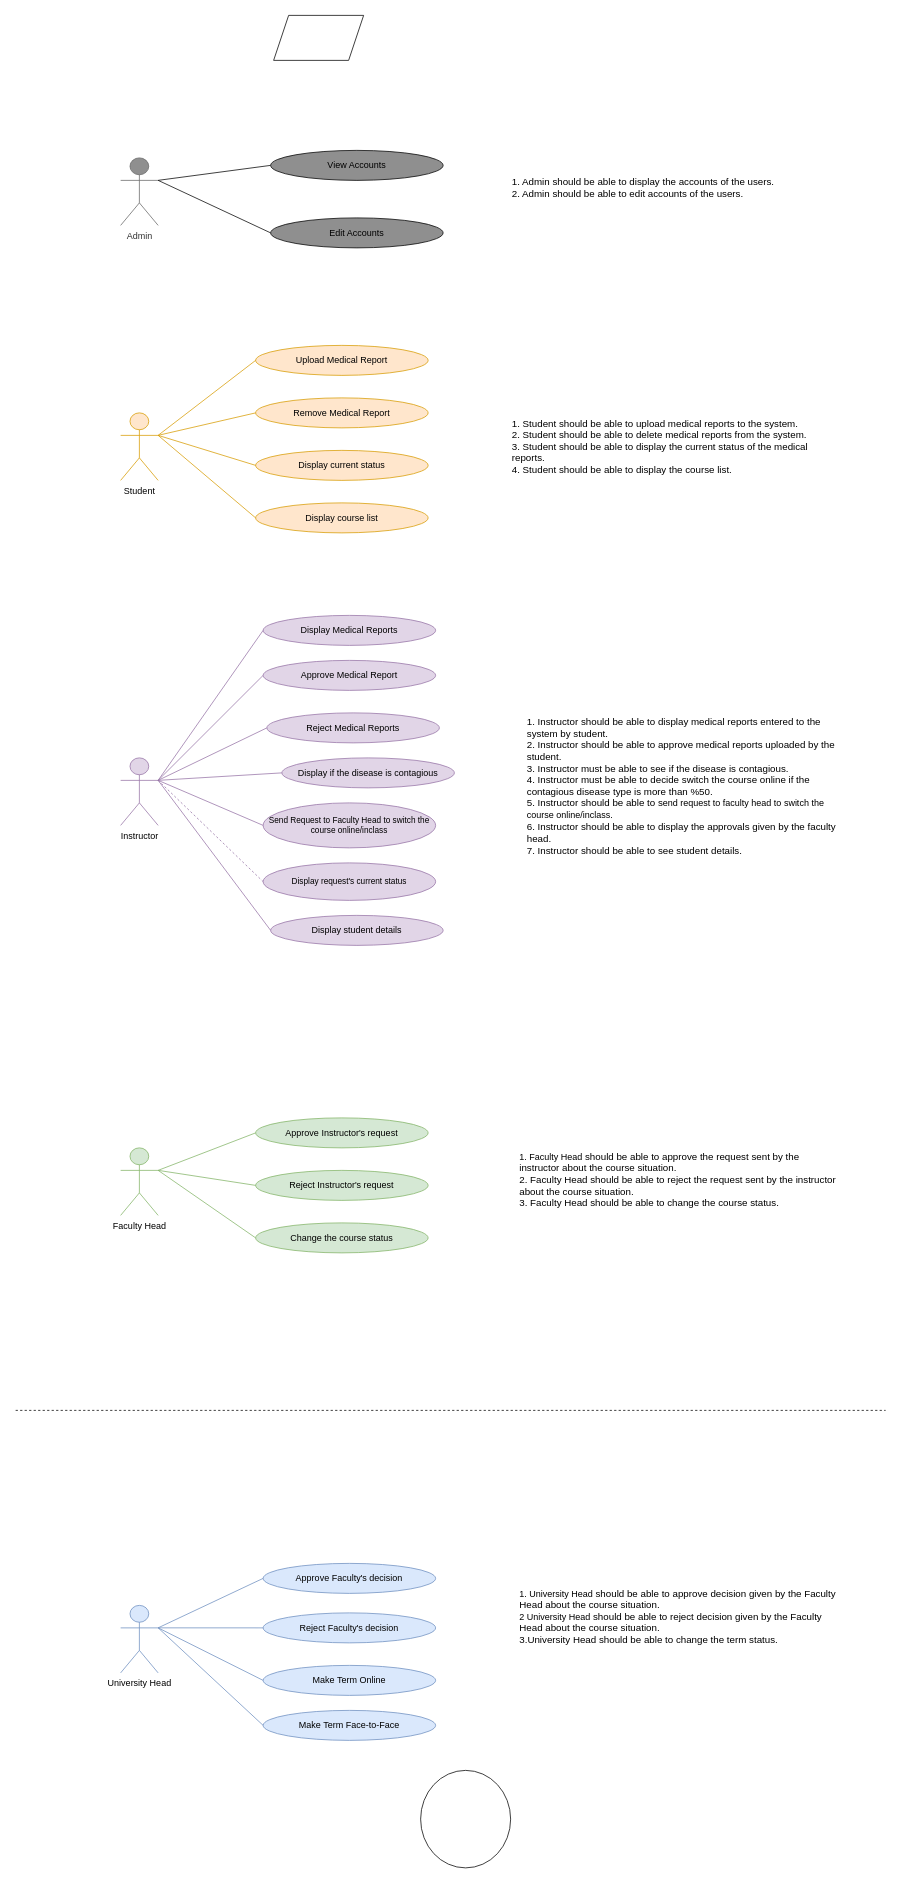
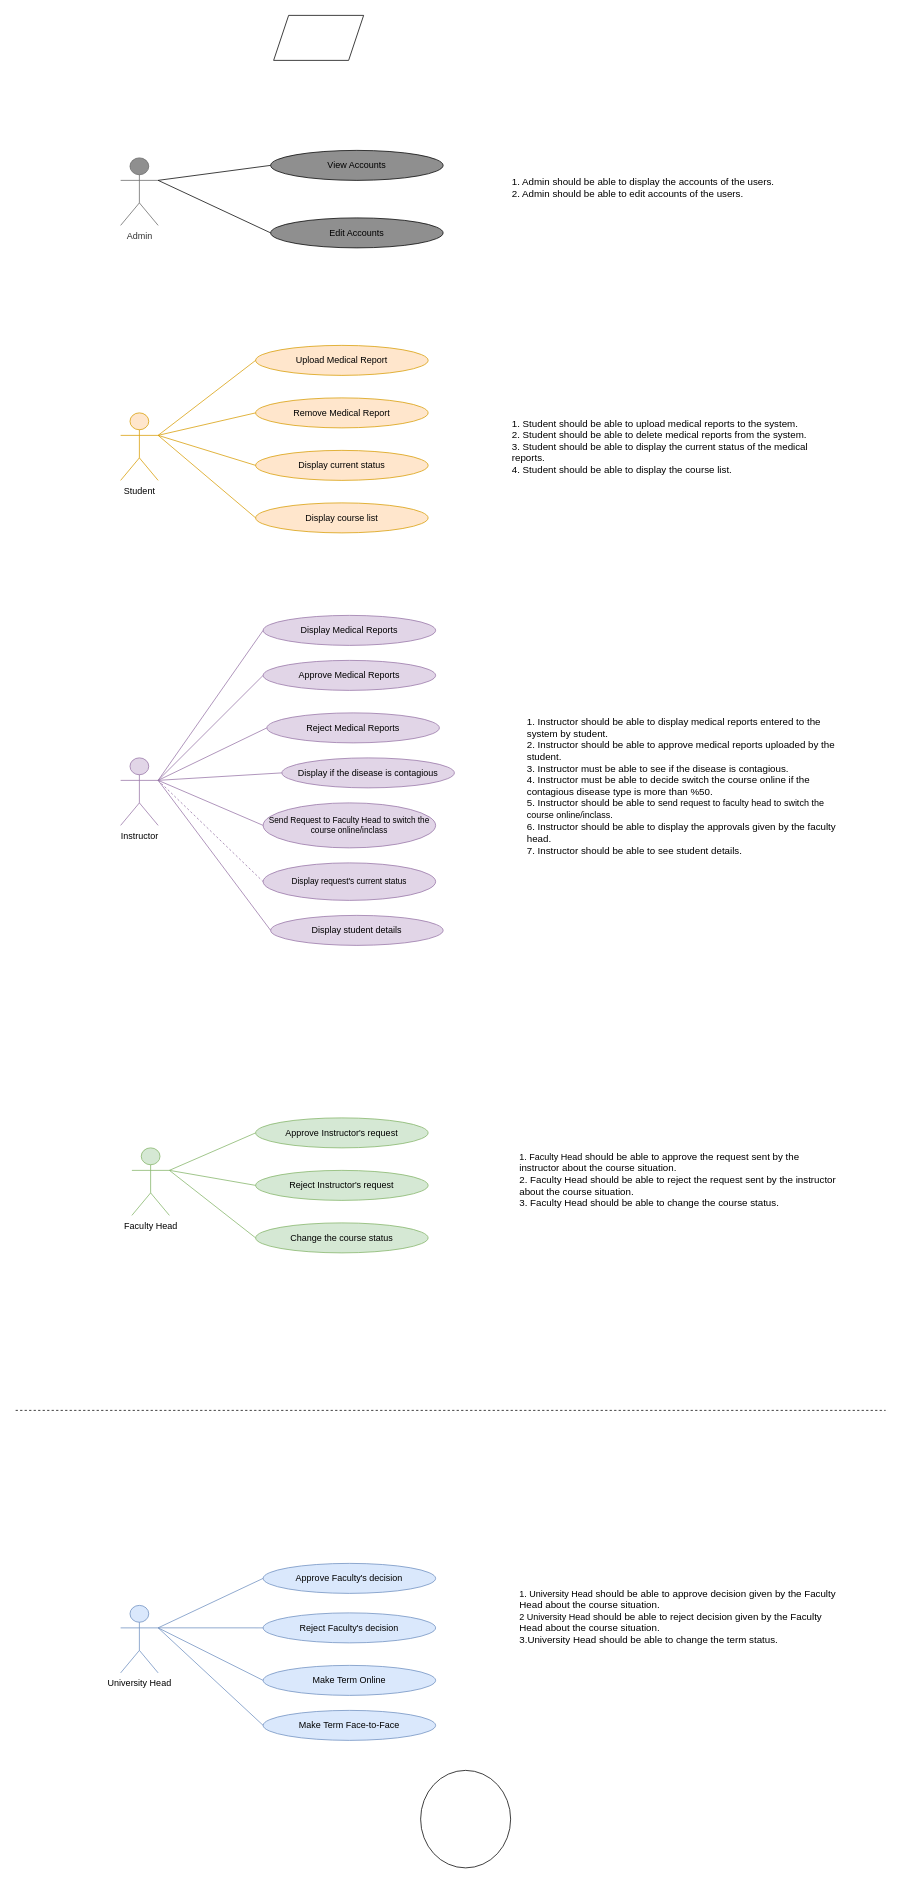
(349, 675) -> (349, 675)
(139, 1182) -> (150, 1182)
